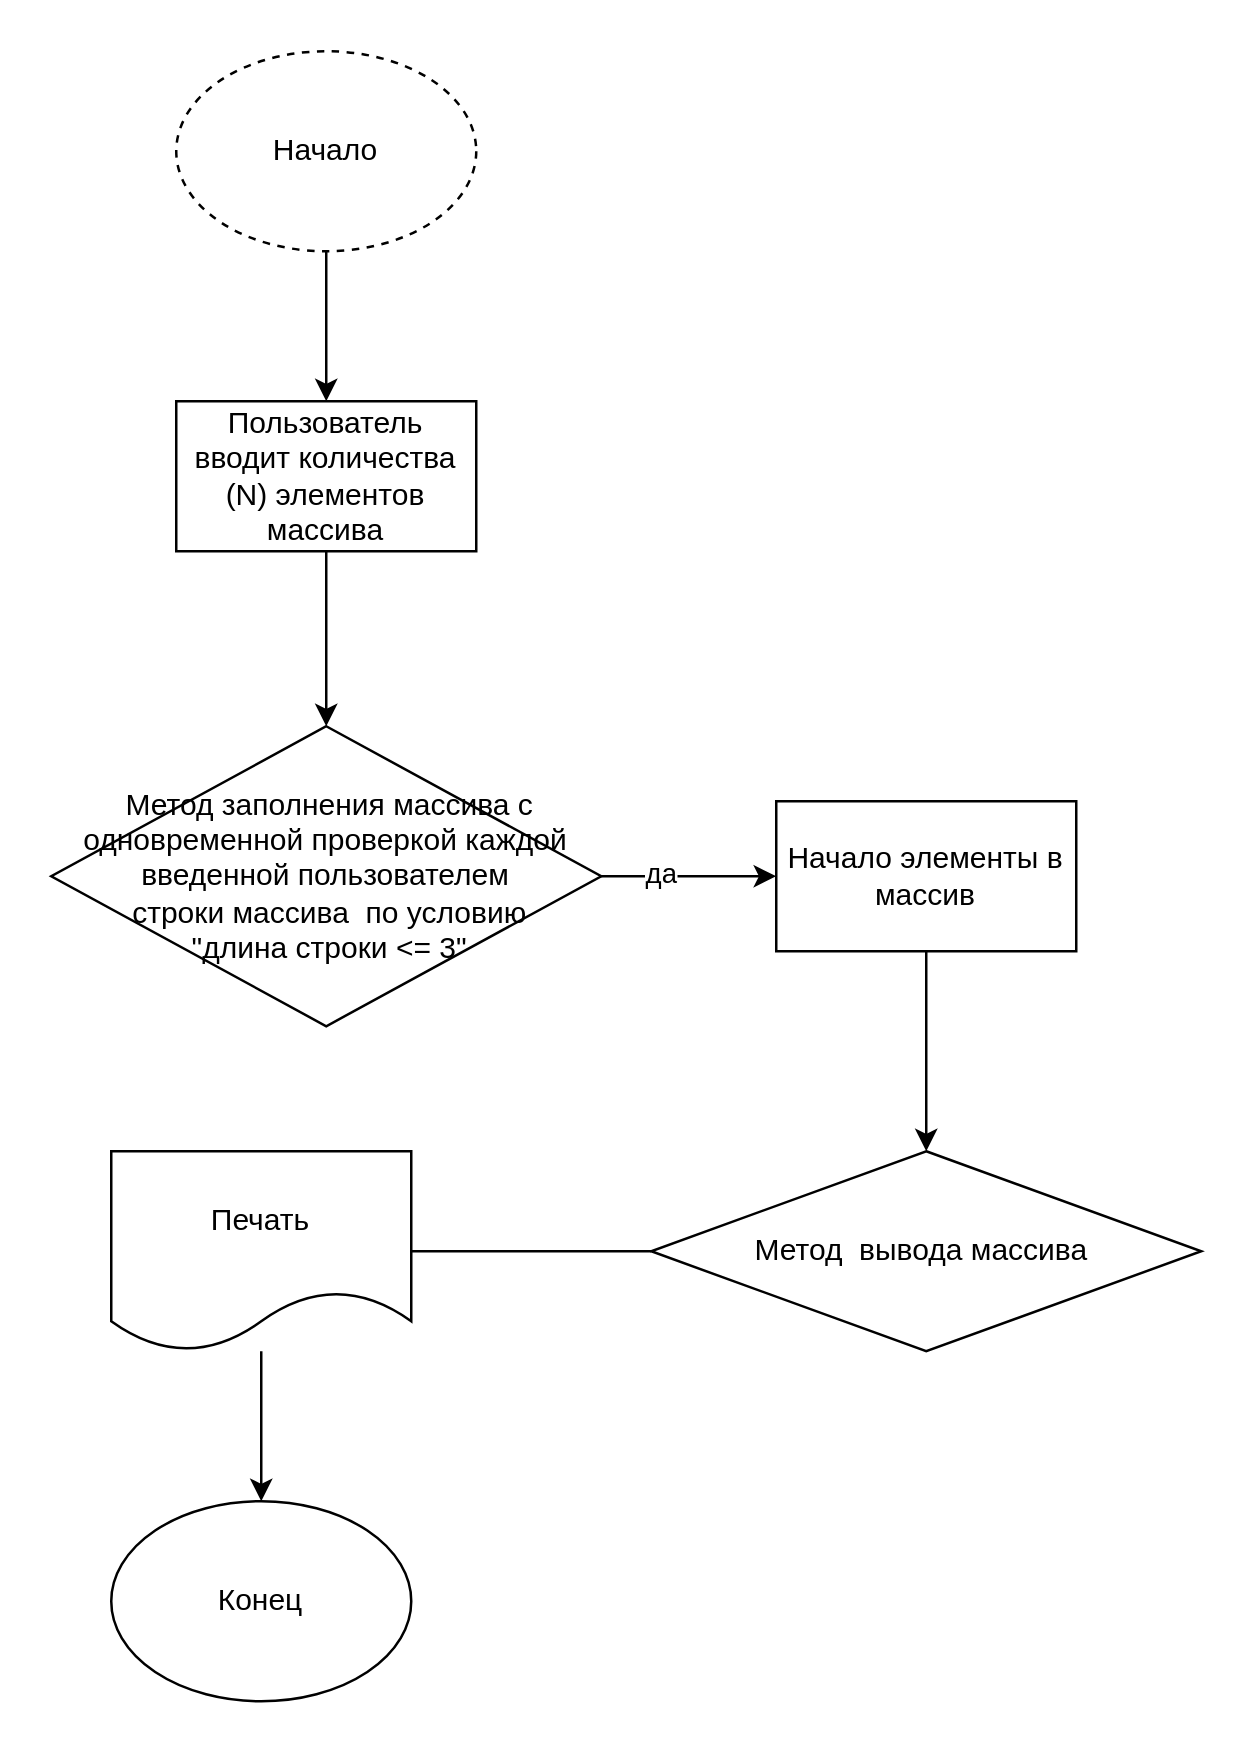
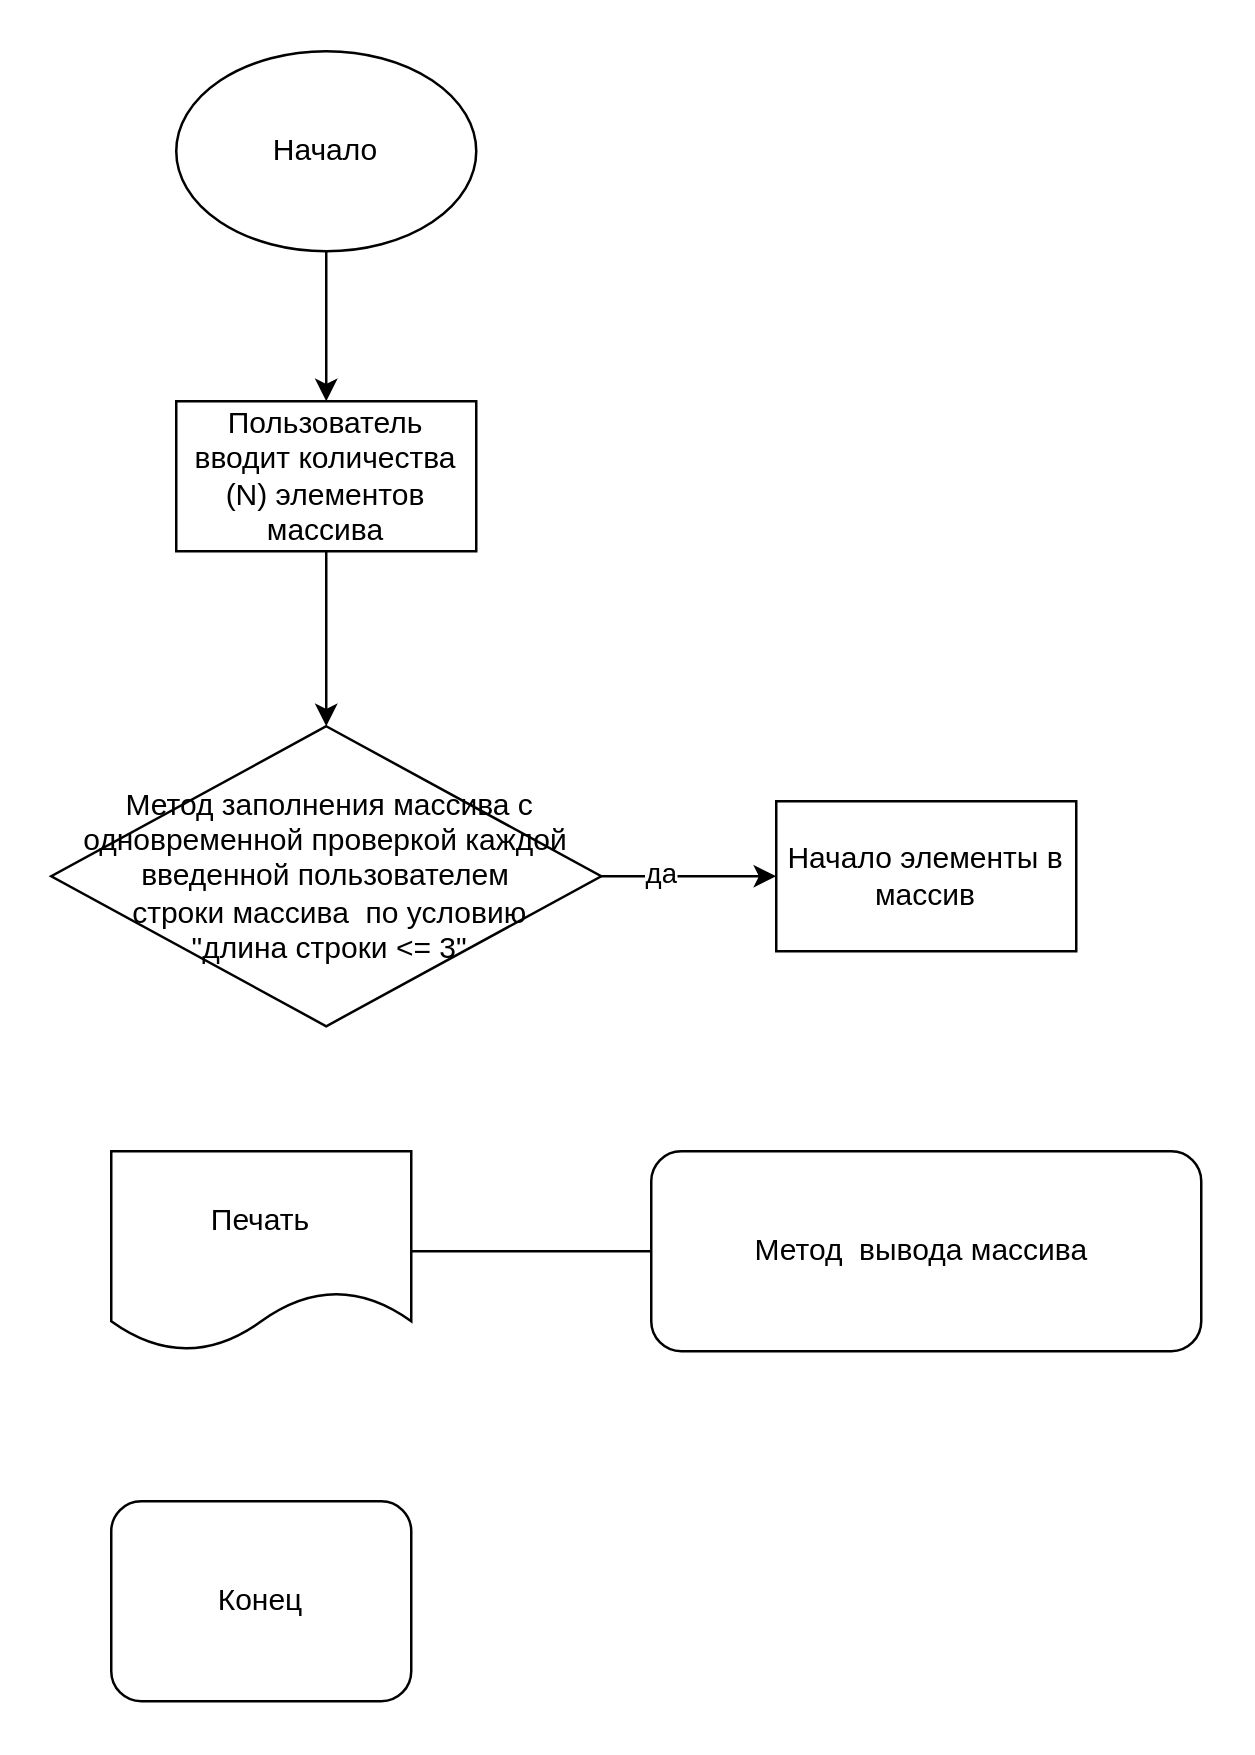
(326, 151) -> (326, 151)
(926, 1043) -> none
(926, 1251) -> (926, 1251)
(261, 1418) -> none
(261, 1601) -> (261, 1601)
